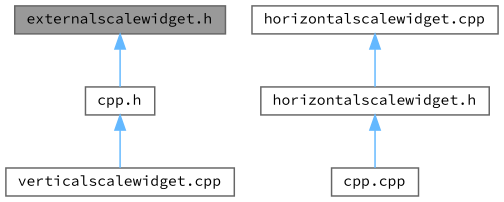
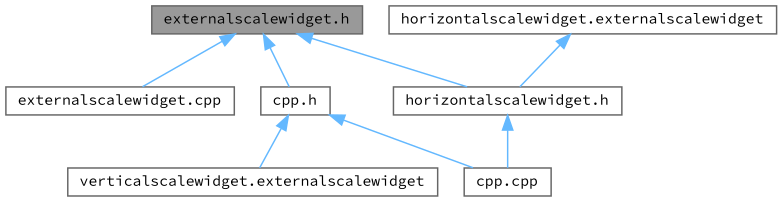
(375, 20) -> (583, 20)
none -> (389, 63)
none -> (120, 101)
none -> (408, 144)
(120, 182) -> (253, 182)
